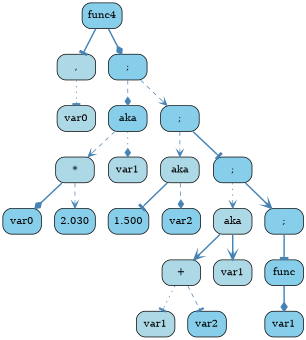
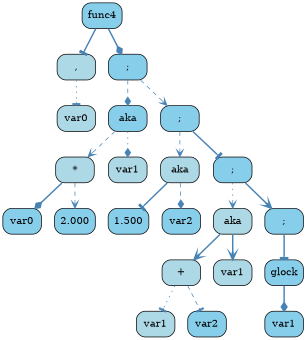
(75, 221) -> (75, 221)
(284, 273) -> (284, 273)
